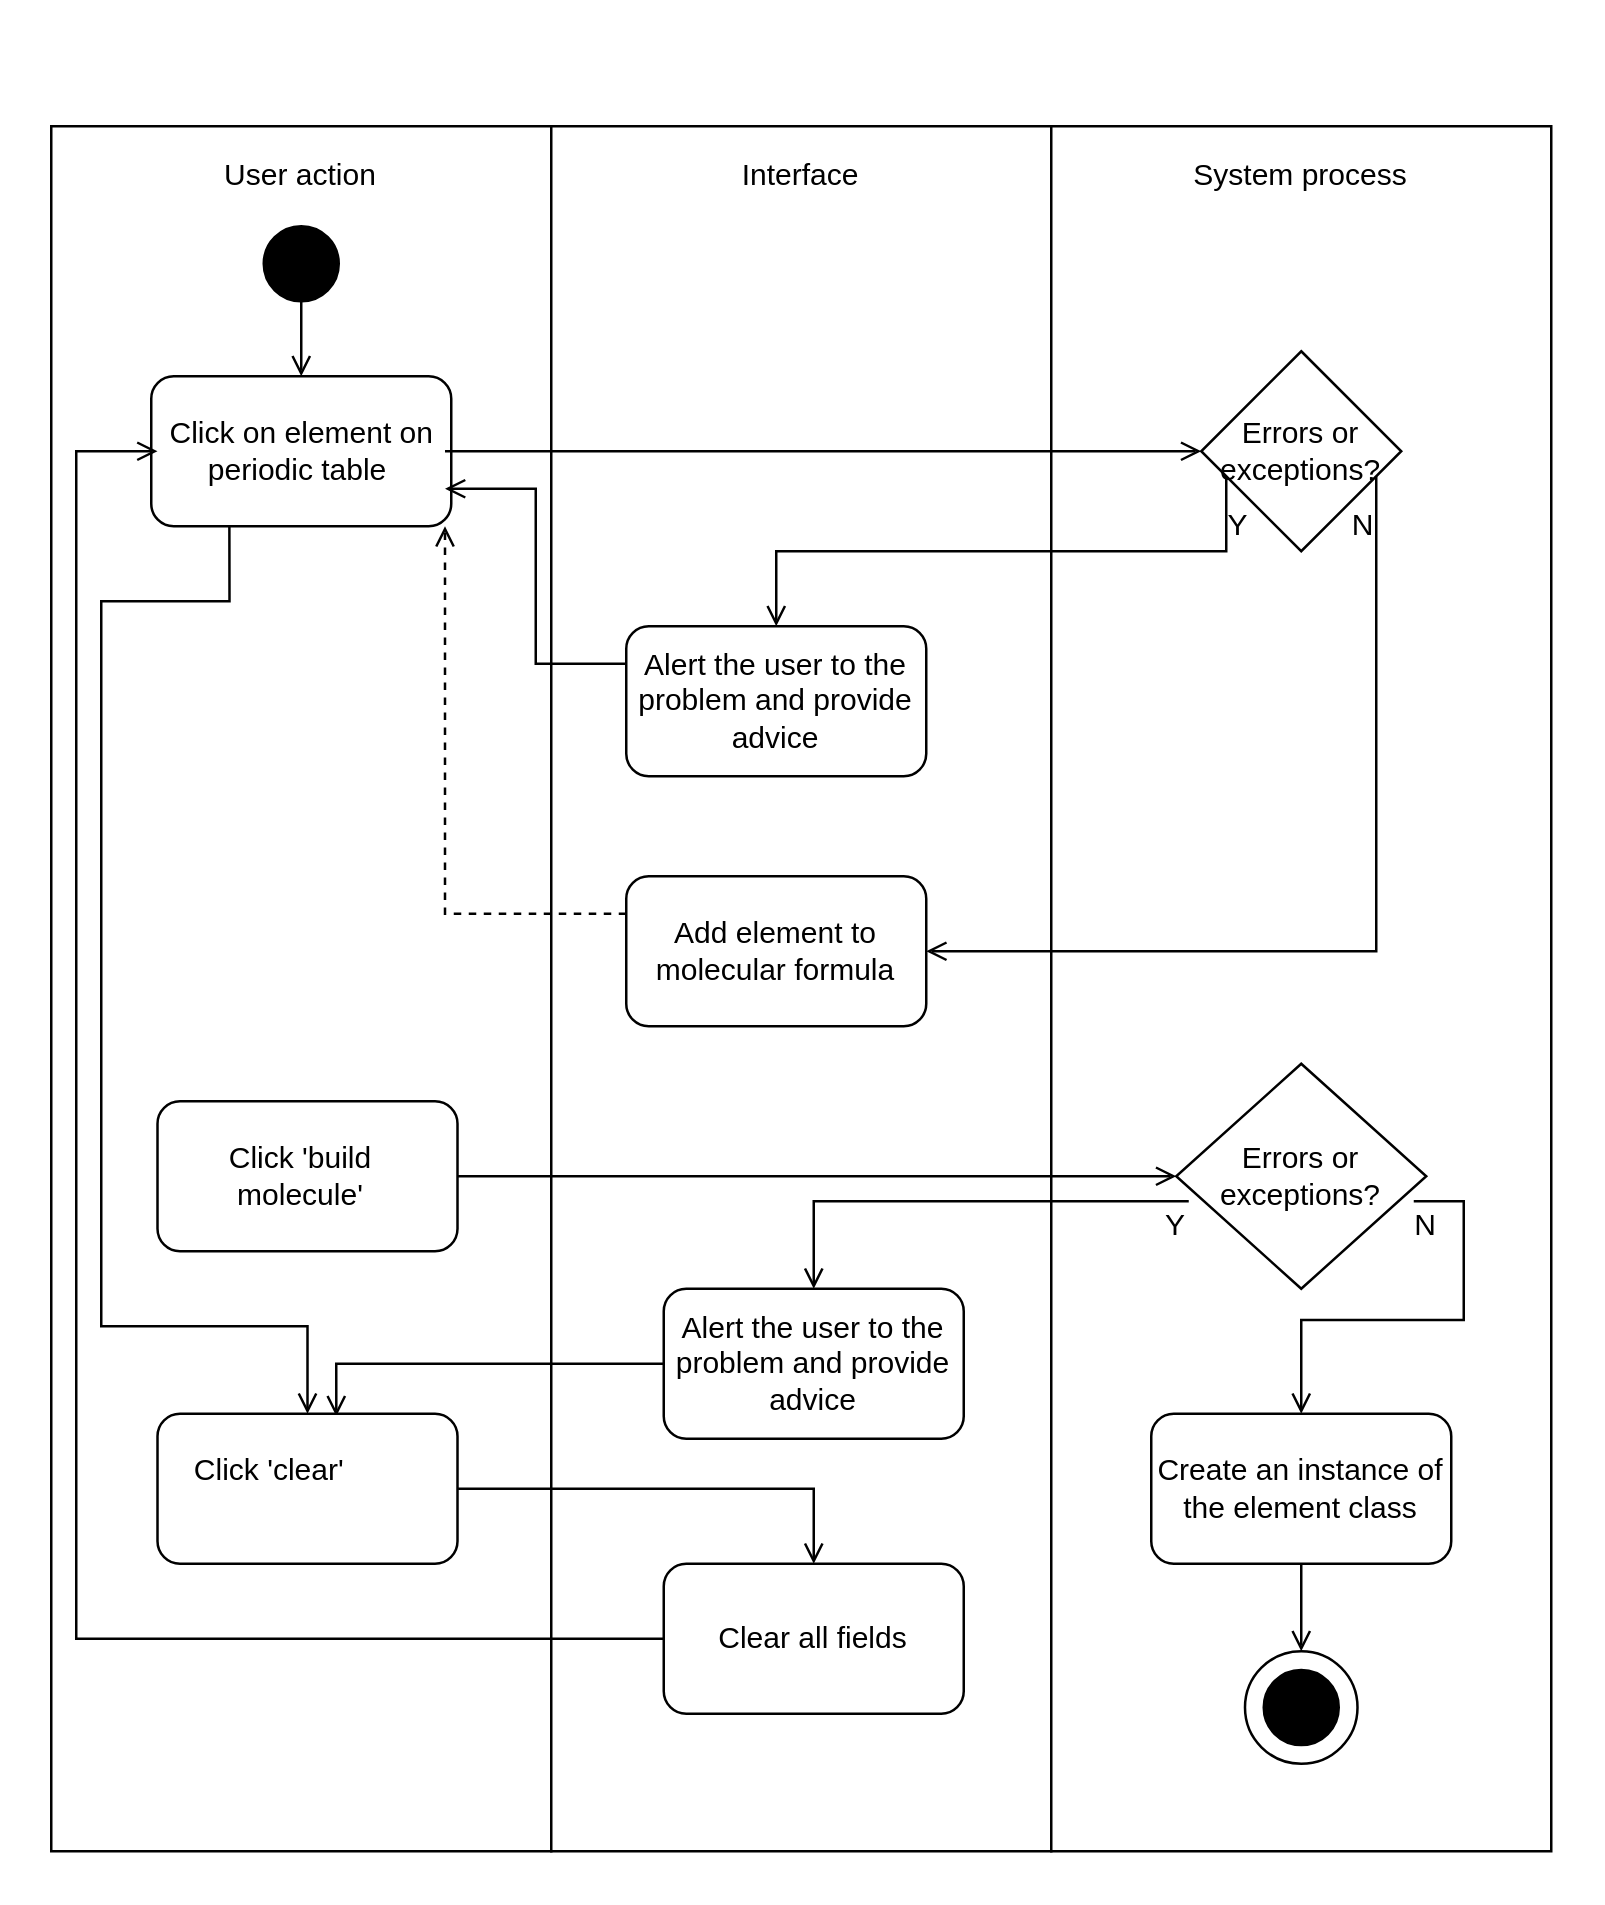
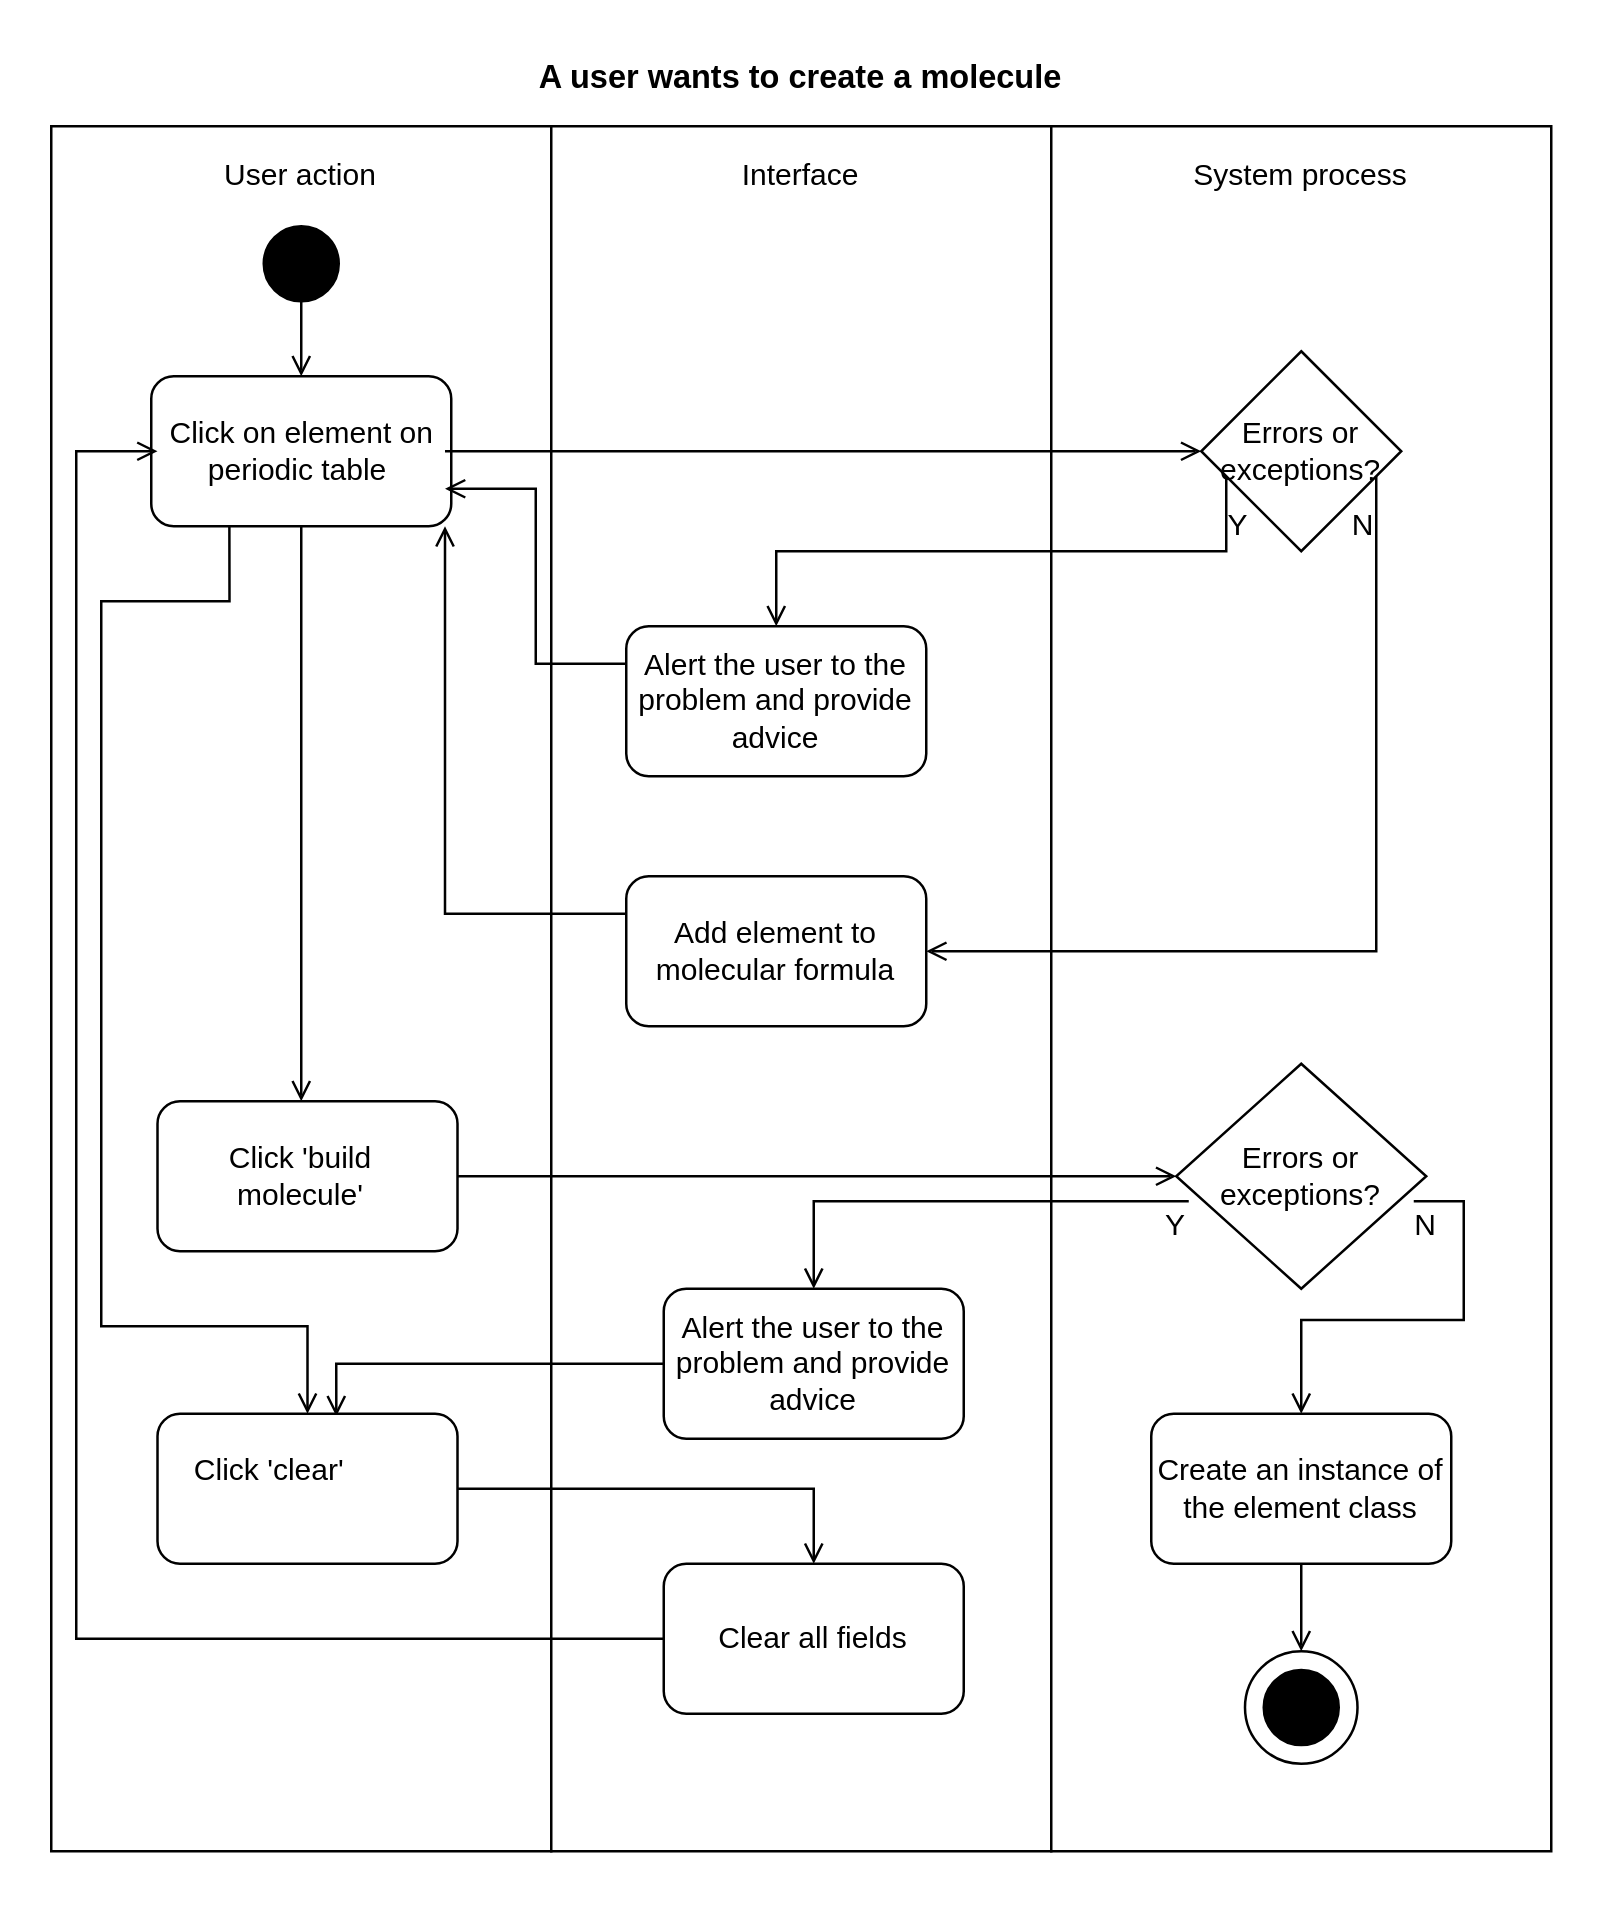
none -> (801, 76)
none -> (301, 810)
(445, 814) -> (445, 814)
